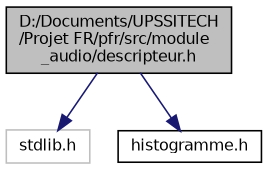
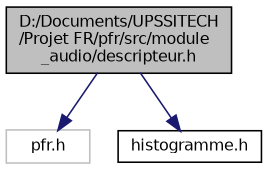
(48, 146) -> (48, 146)
